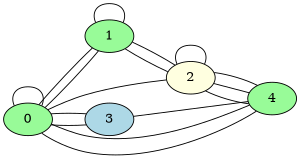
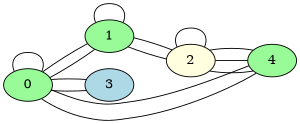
(106, 90) -> none
(191, 109) -> none
